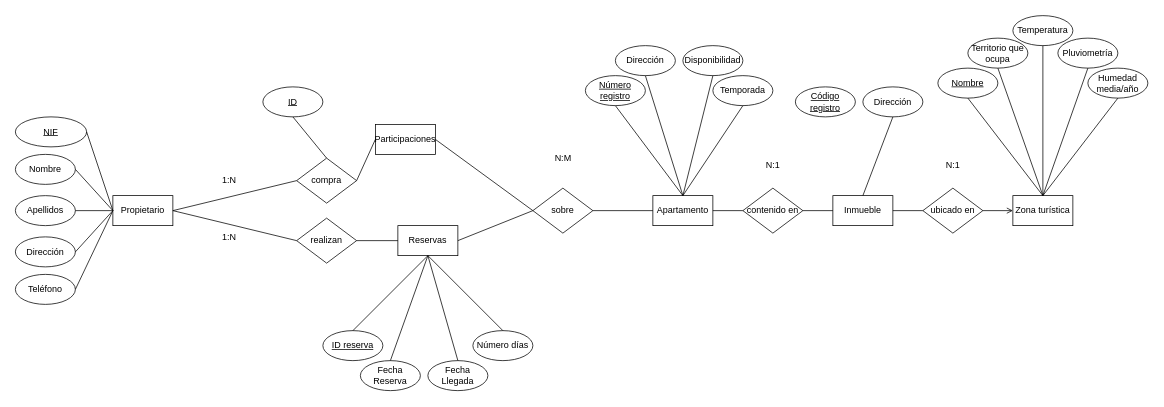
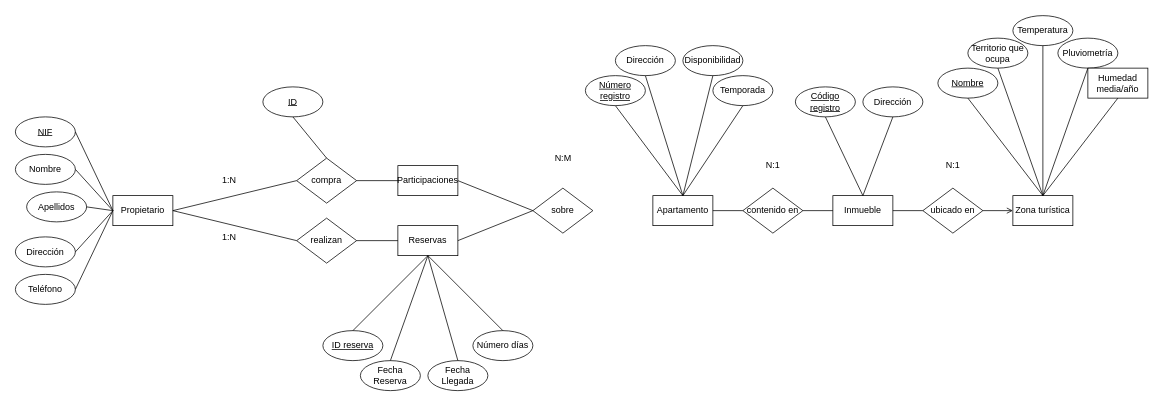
(1118, 83) -> (1118, 83)
(51, 132) -> (45, 132)
(405, 139) -> (428, 180)
none -> (843, 154)
(45, 210) -> (57, 207)
(623, 210) -> none
